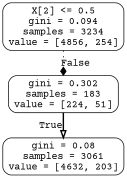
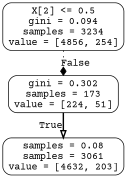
(63, 94) -> (63, 94)
(63, 156) -> (63, 156)
